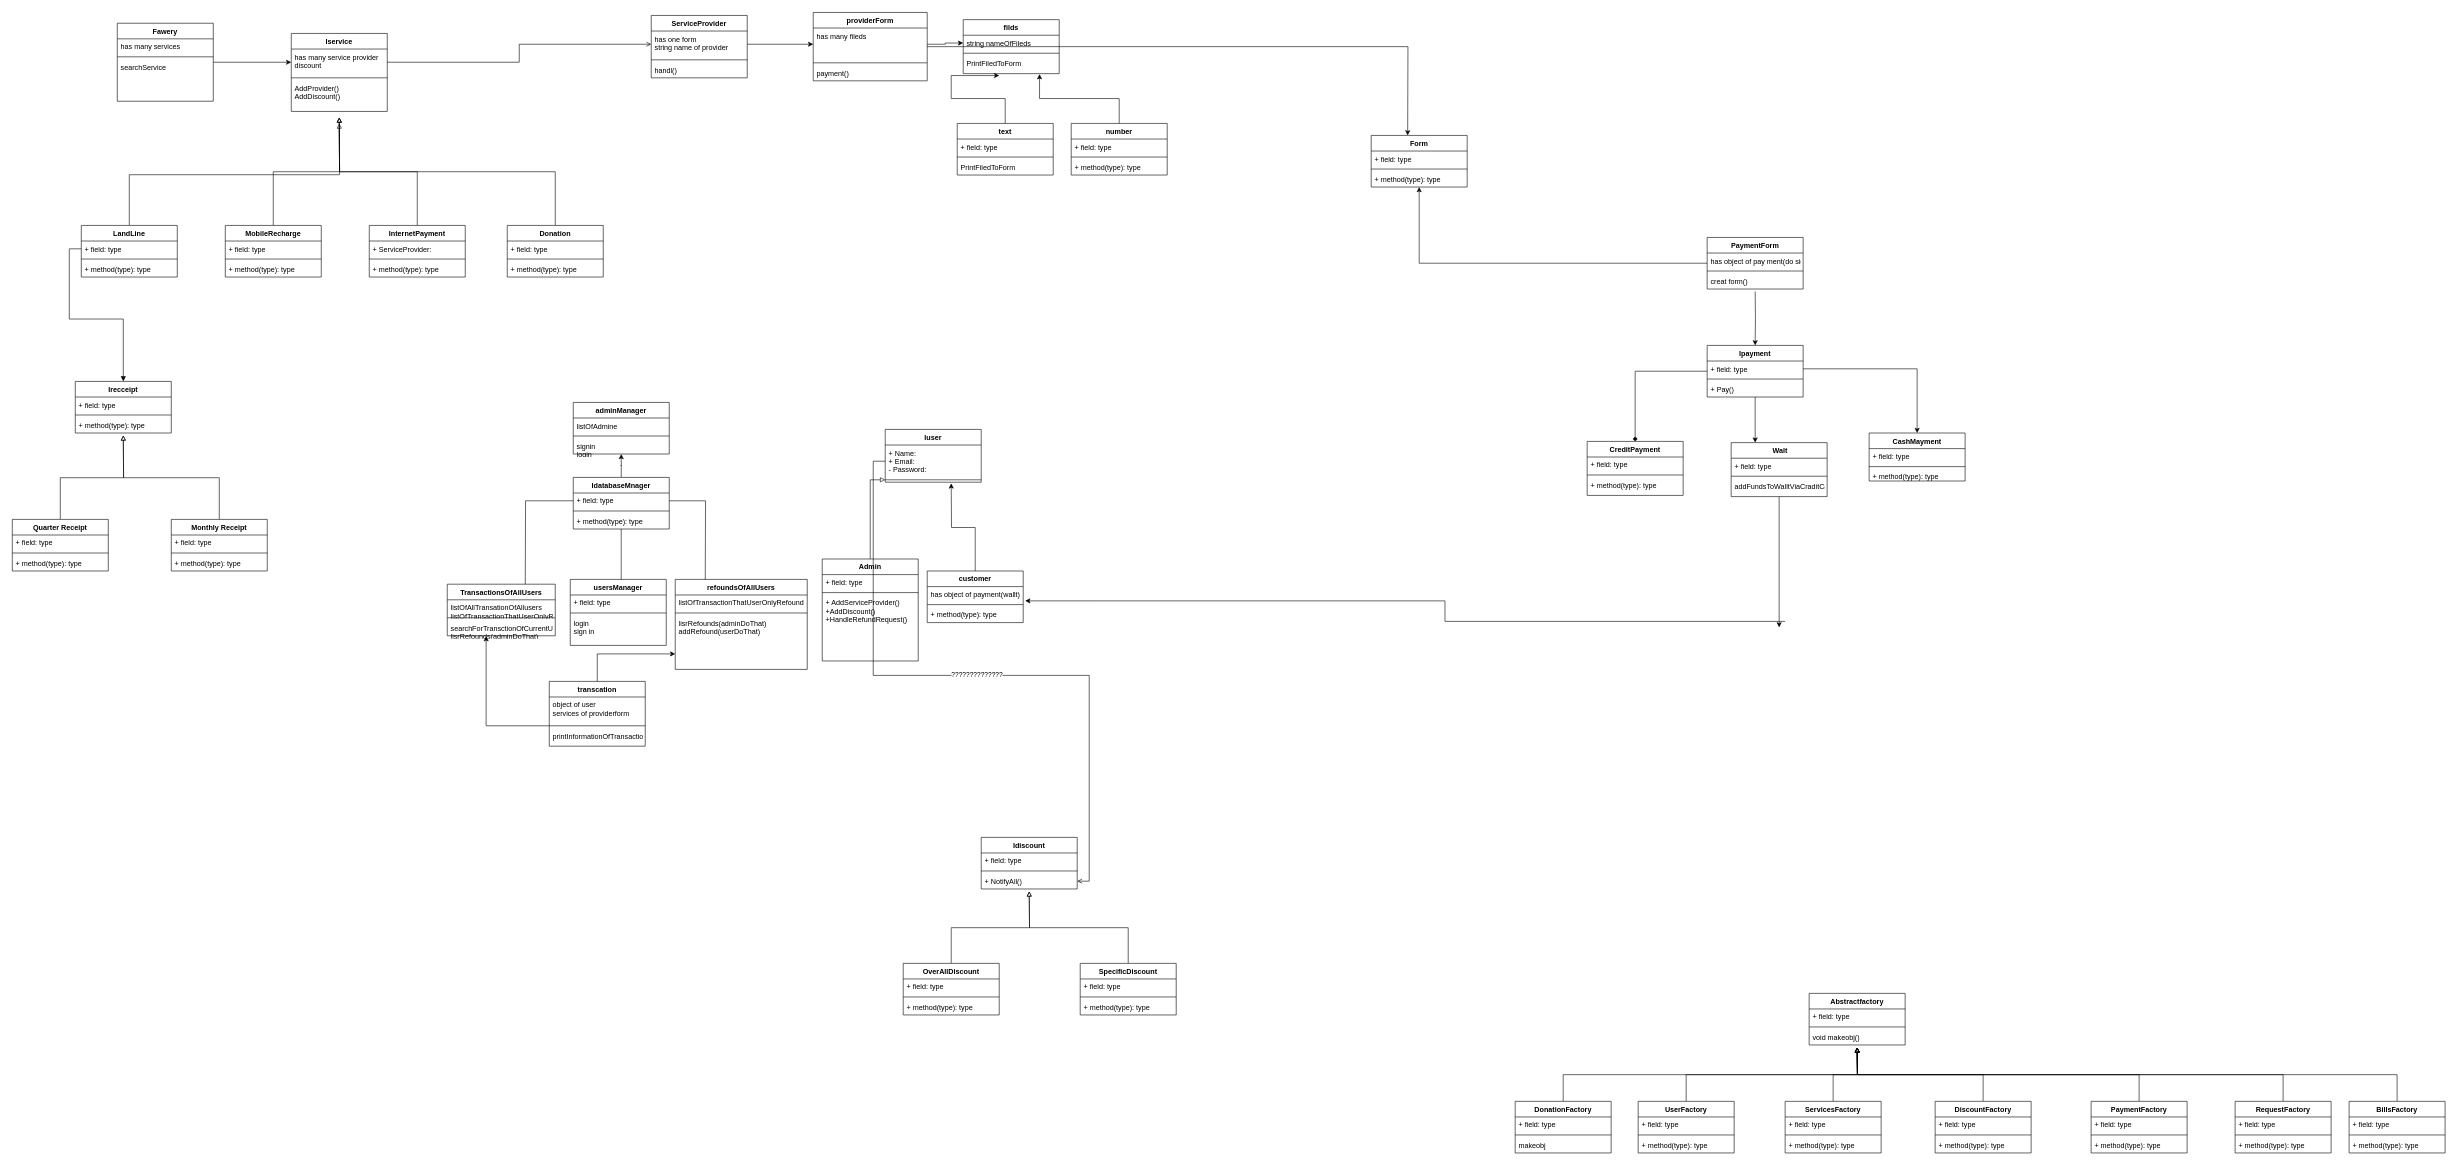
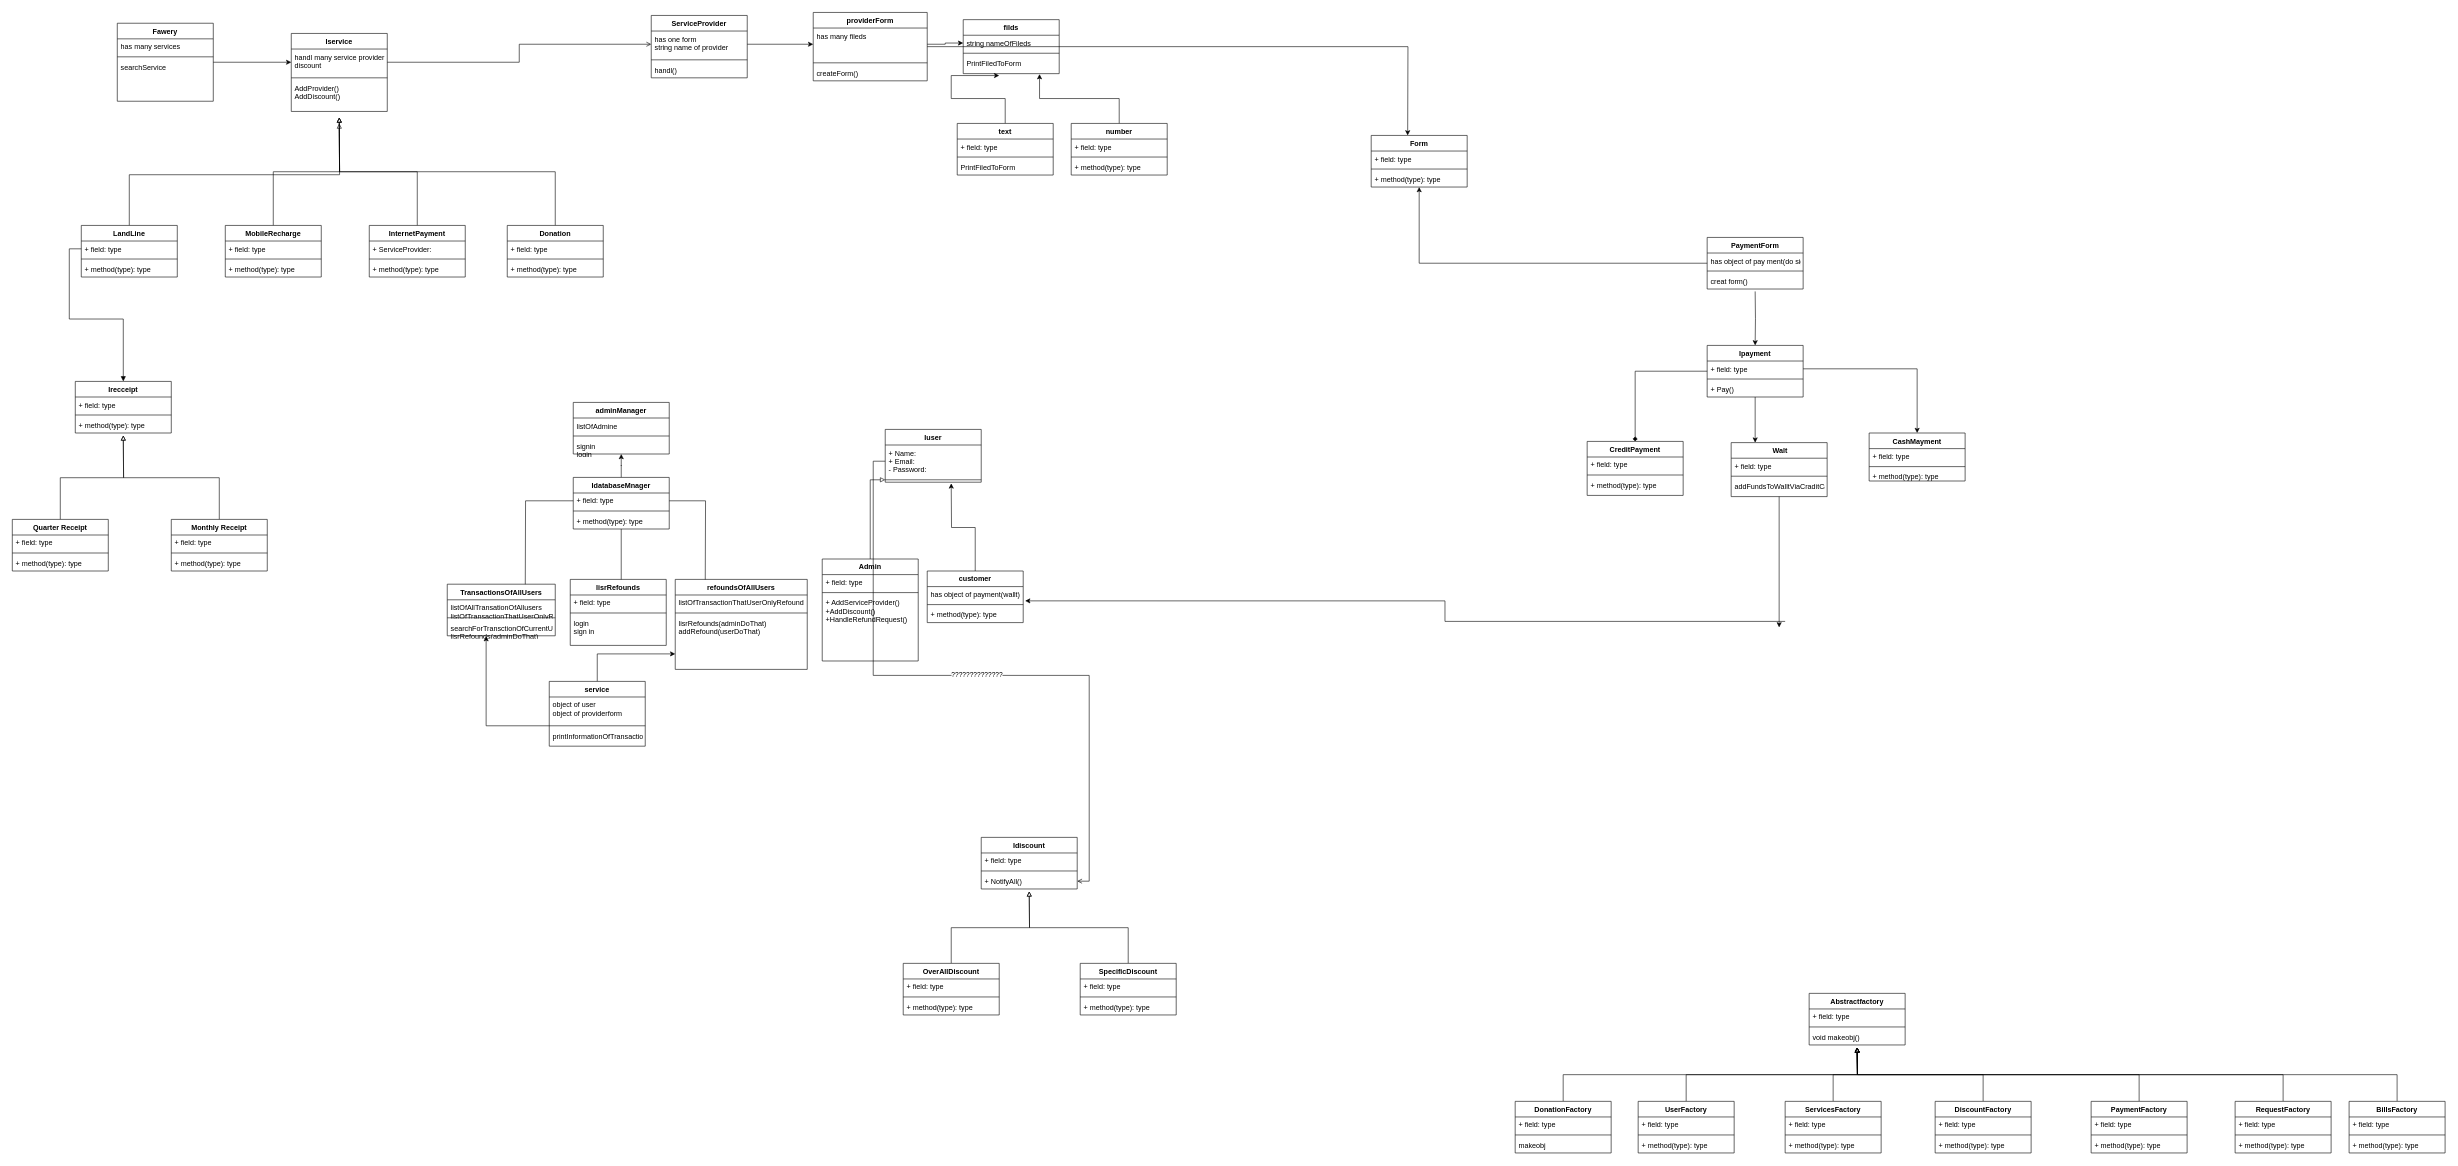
(340, 57) -> (343, 57)
(835, 73) -> (841, 73)
(618, 587) -> (618, 587)
(597, 689) -> (597, 689)
(579, 705) -> (579, 705)
